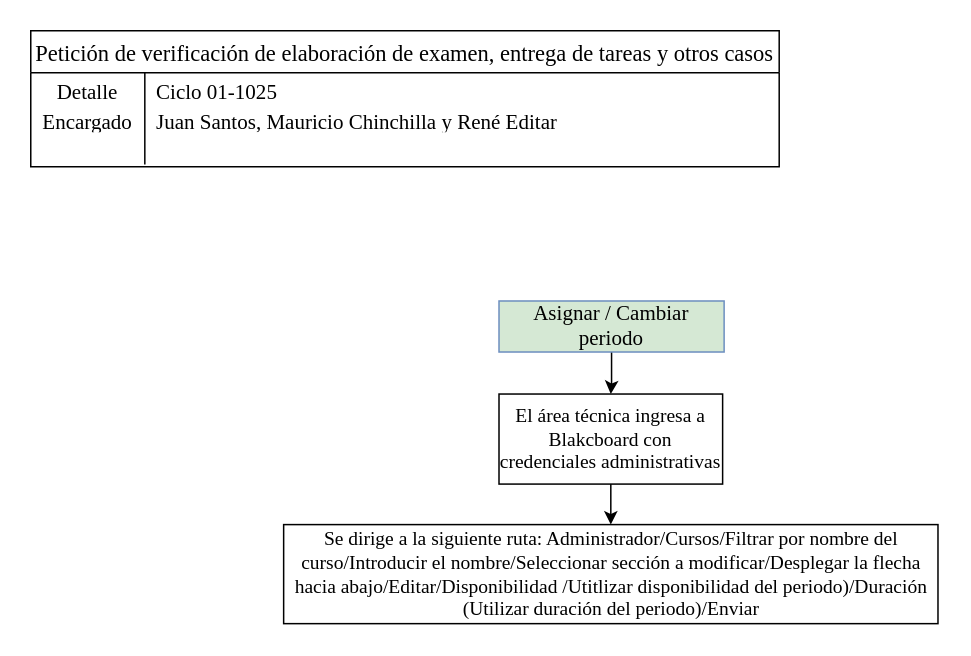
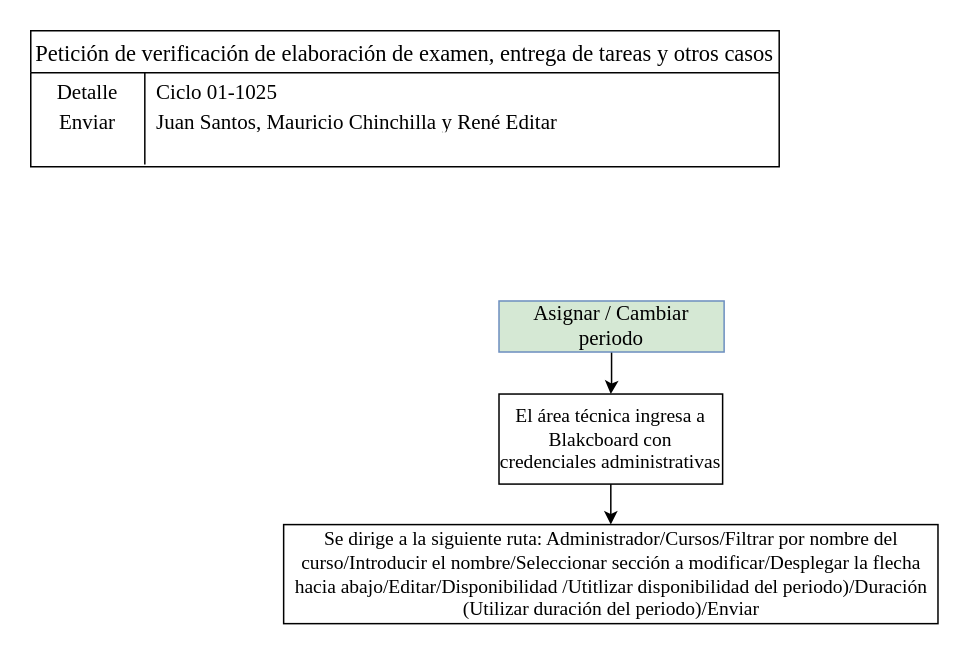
(88, 119) -> (88, 119)
